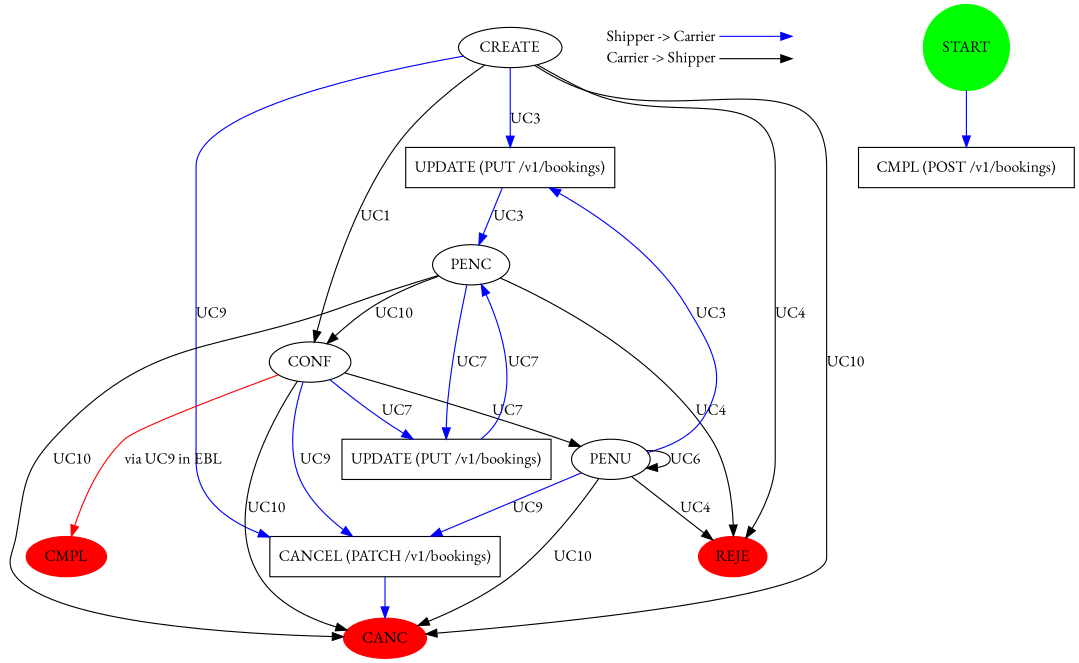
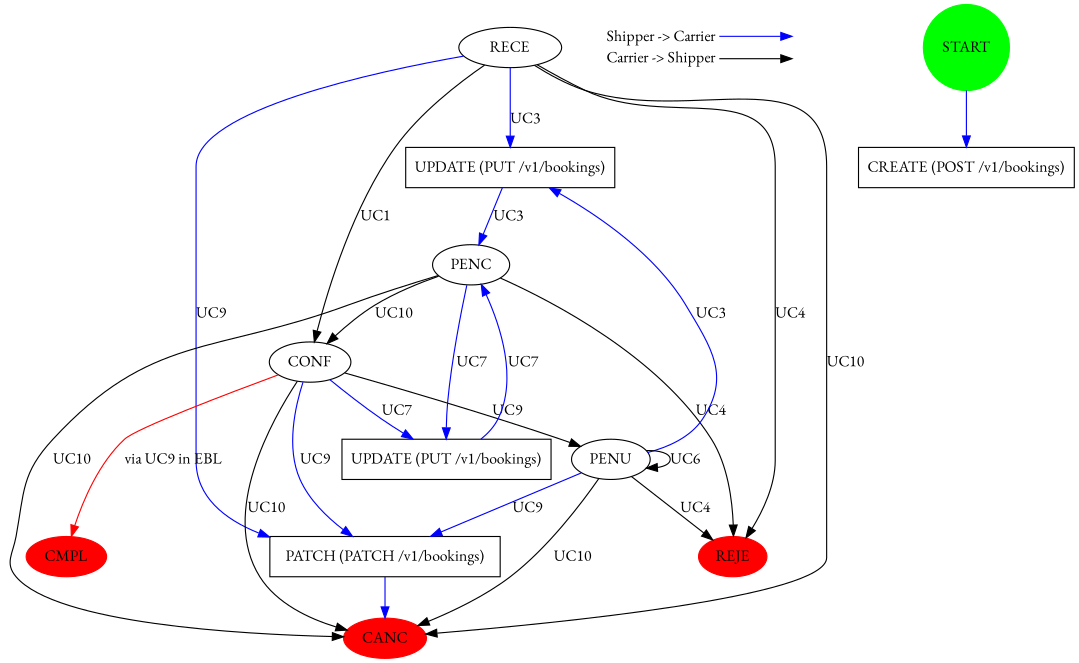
(510, 48) -> (510, 48)
(966, 168) -> (966, 168)
(508, 411) -> (508, 411)
(385, 557) -> (385, 557)
